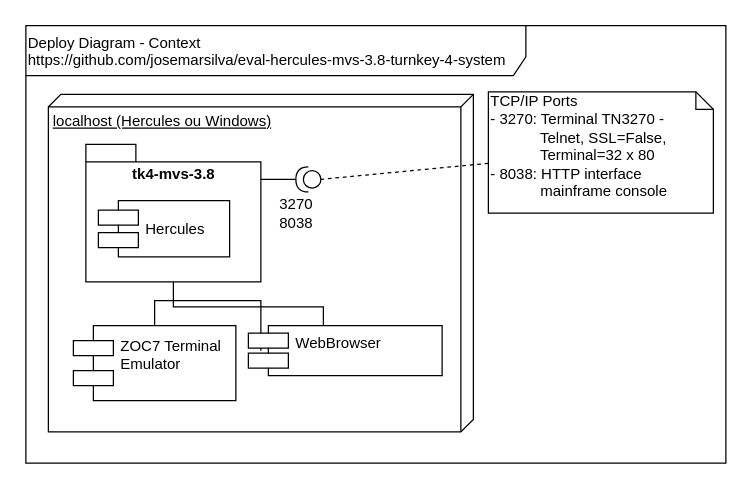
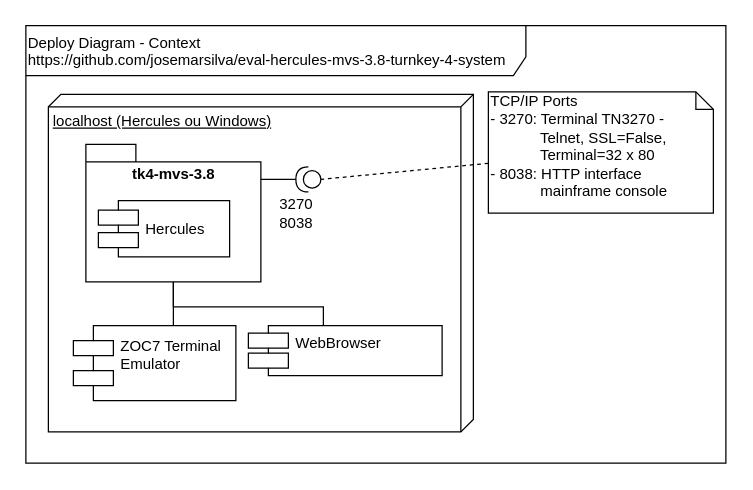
(211, 301) -> (173, 319)
